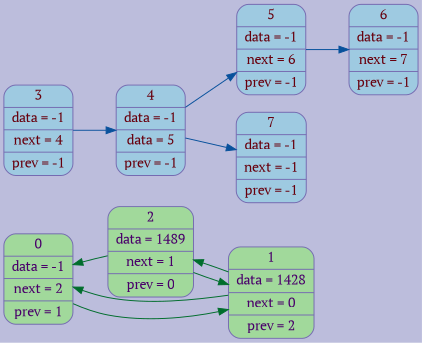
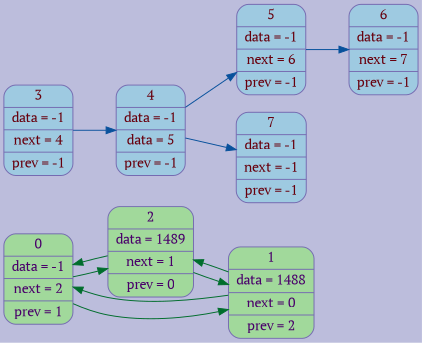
none -> (86, 274)
(271, 280) -> (271, 280)
